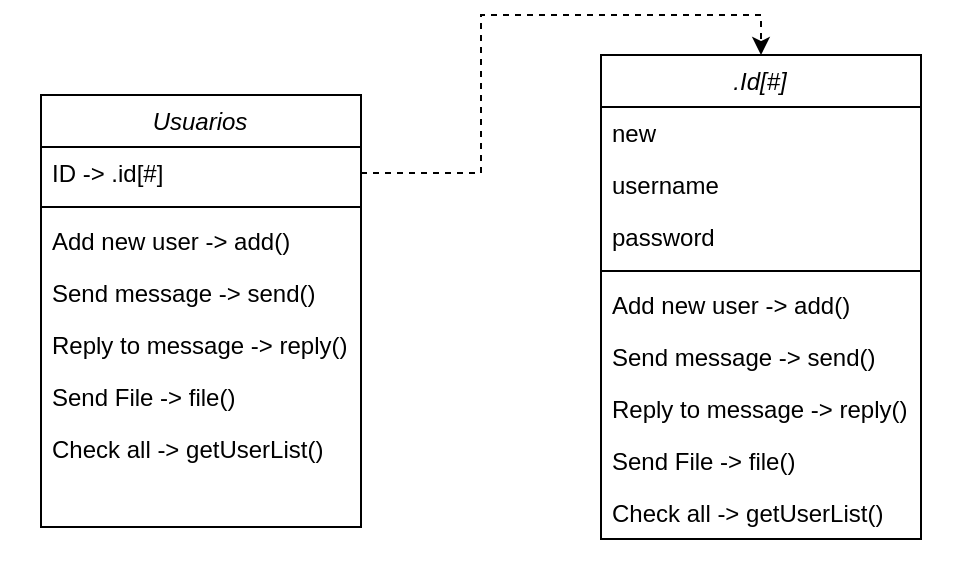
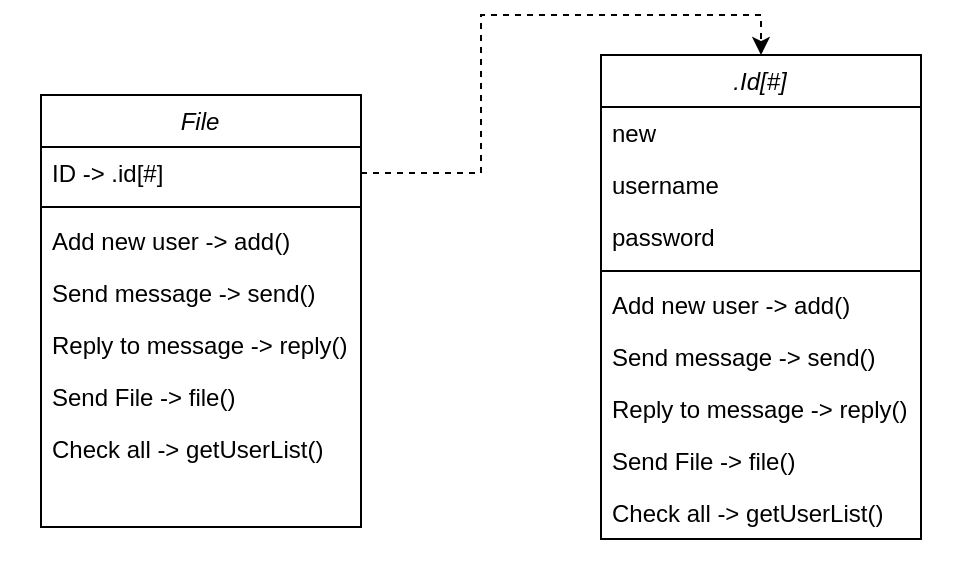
(200, 122) -> (200, 122)
